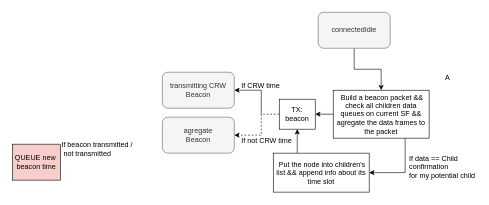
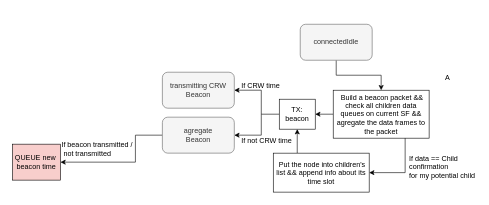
(354, 30) -> (336, 42)
(261, 127) -> (261, 127)
none -> (135, 148)
